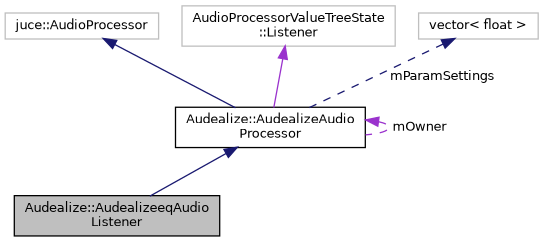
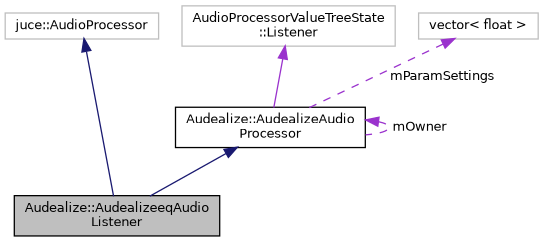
(175, 76) -> (100, 124)
(376, 76) -> (376, 76)
